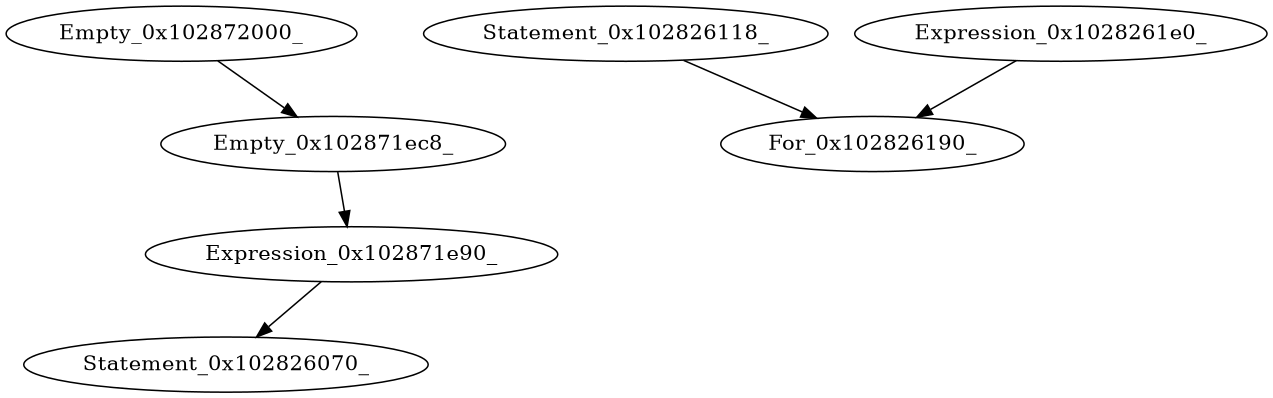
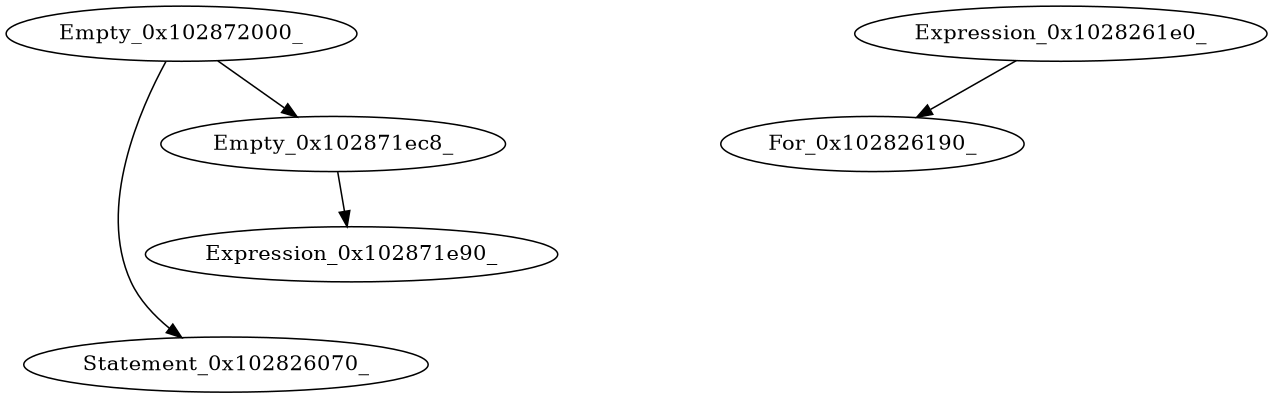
(626, 34) -> none
(295, 304) -> (120, 199)
